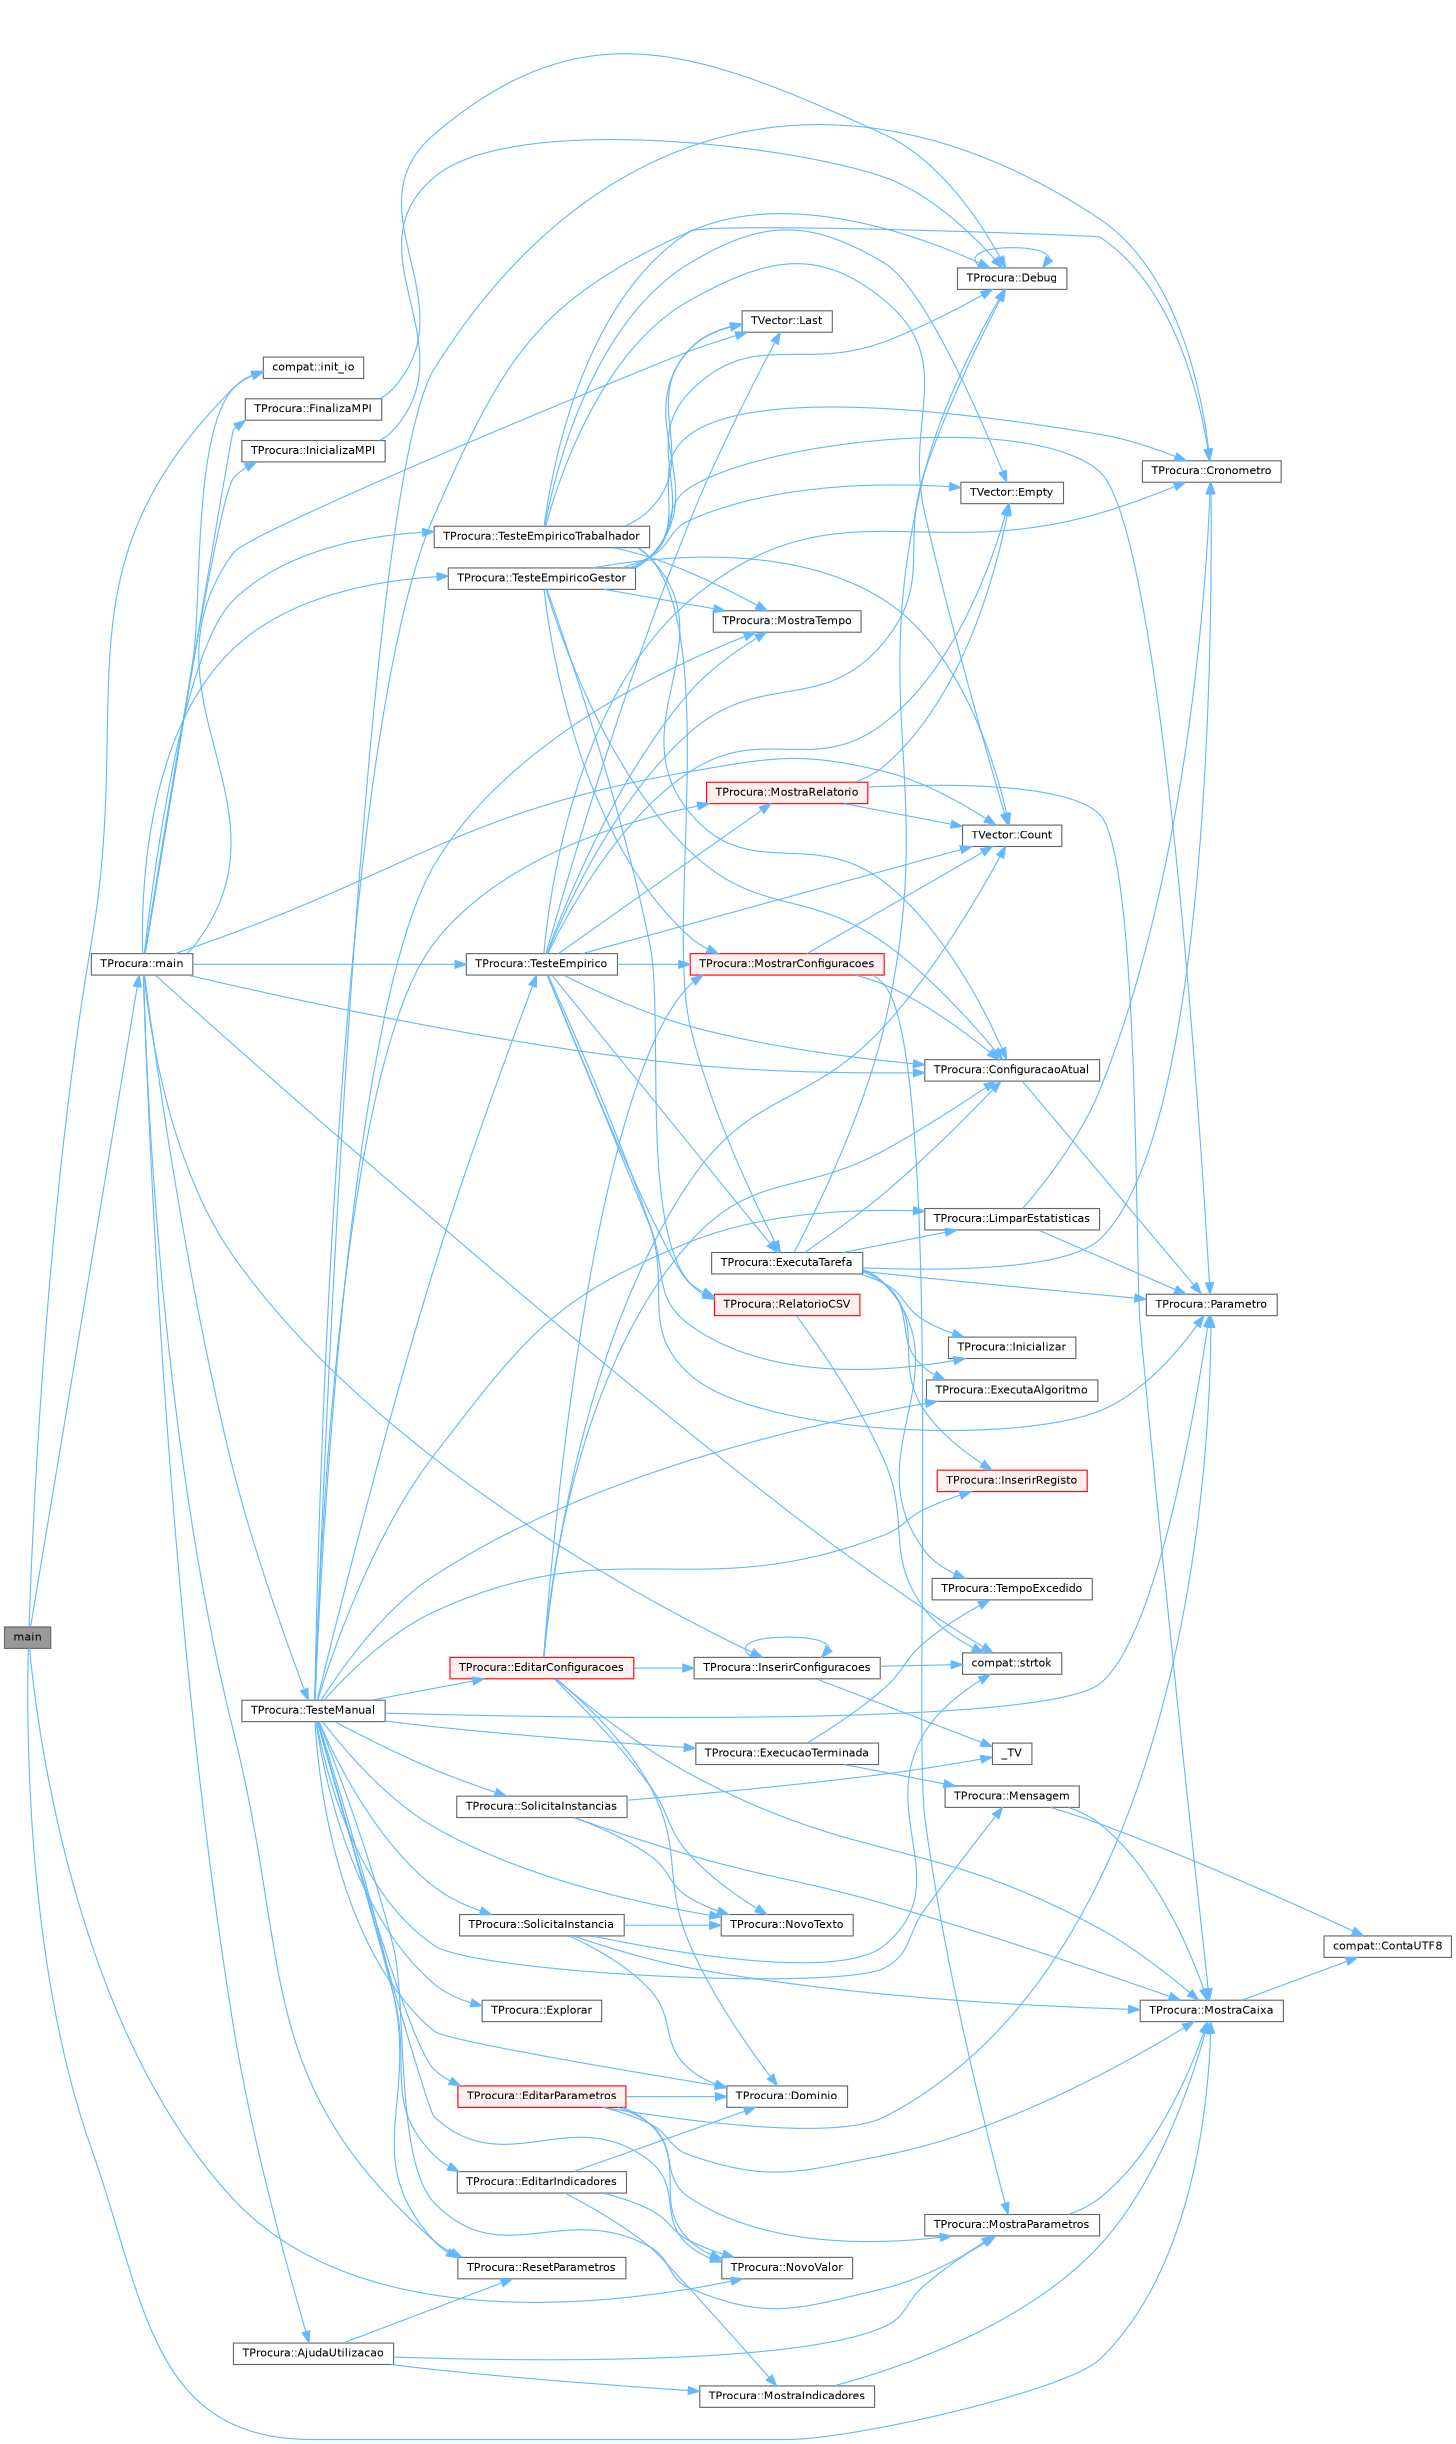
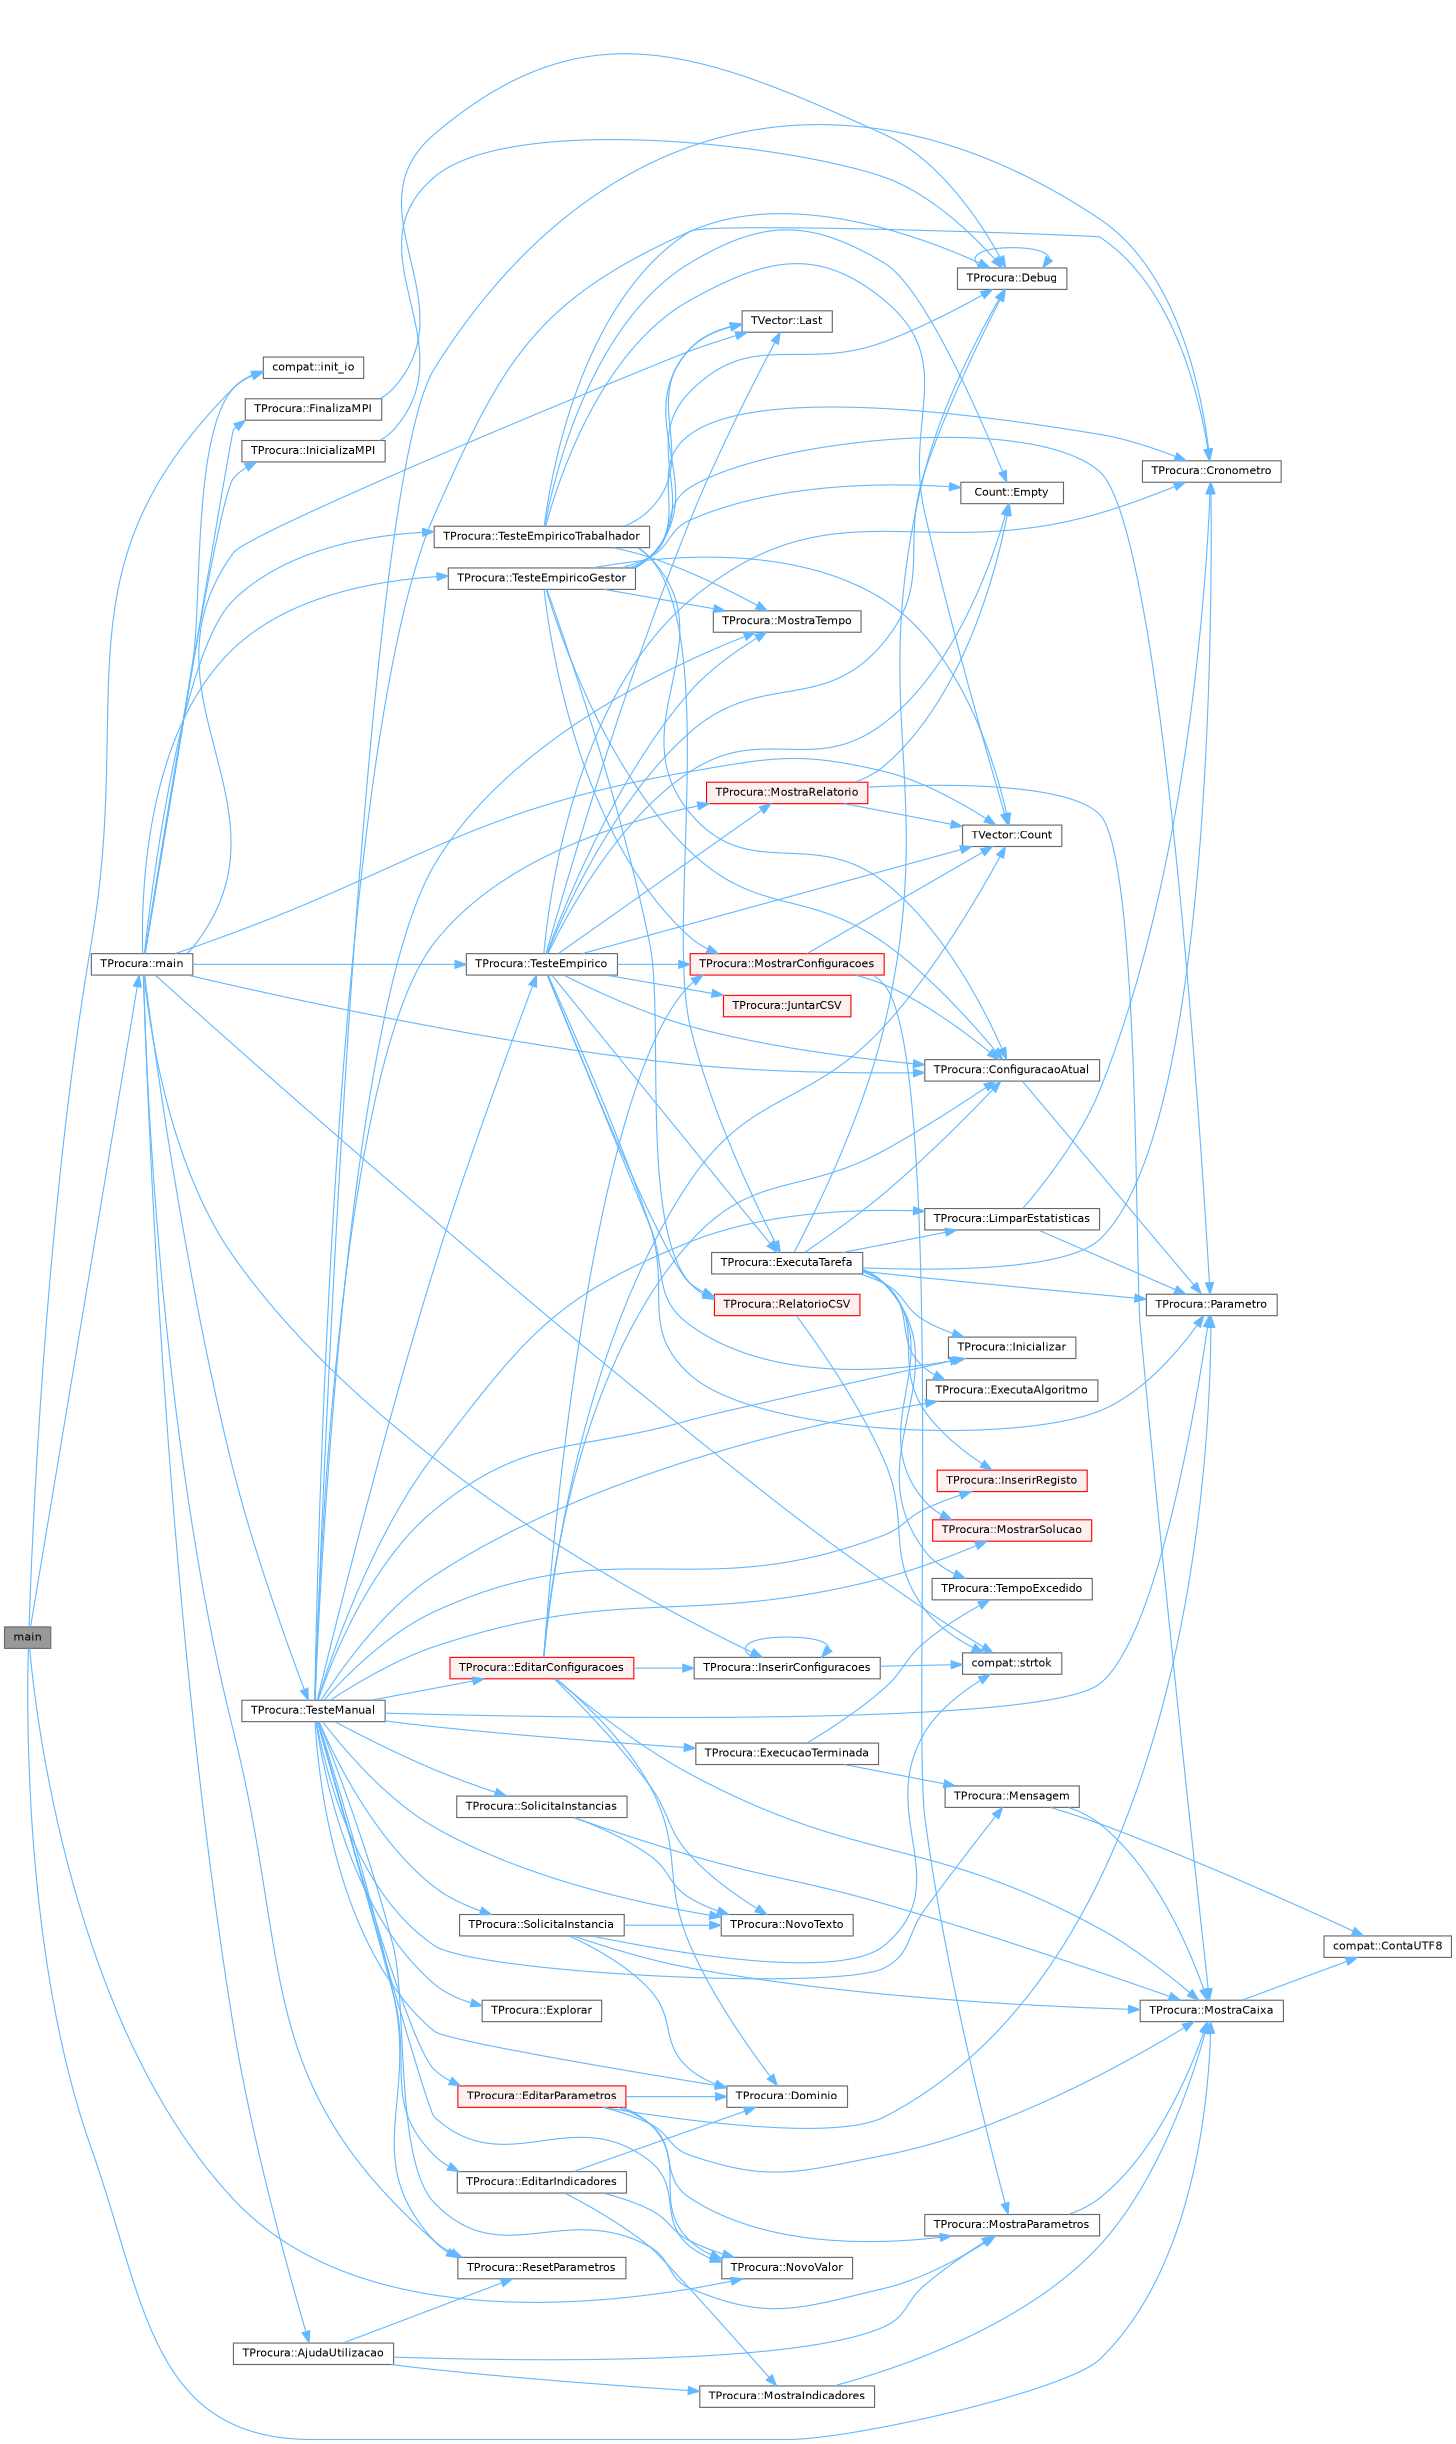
(1012, 493) -> (1012, 493)
none -> (787, 1006)
none -> (557, 1448)
none -> (1012, 1531)
(1012, 1754) -> none
